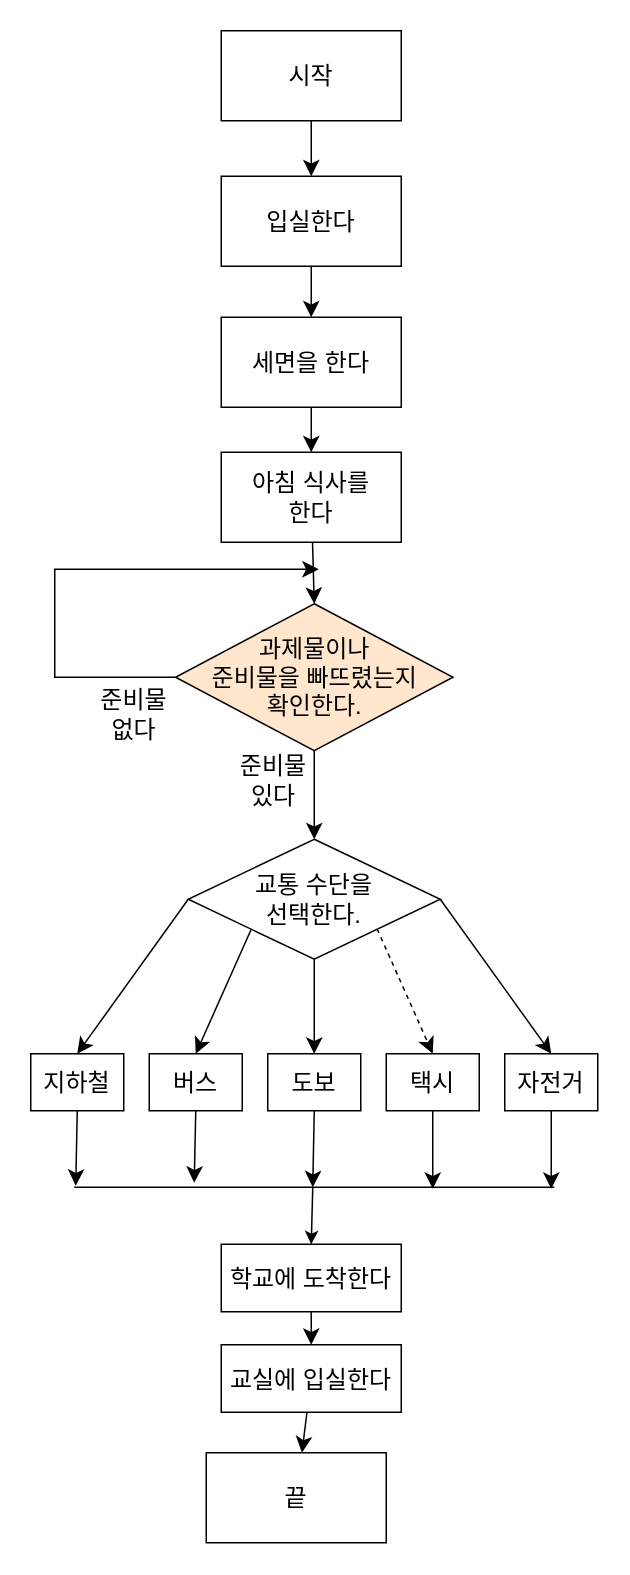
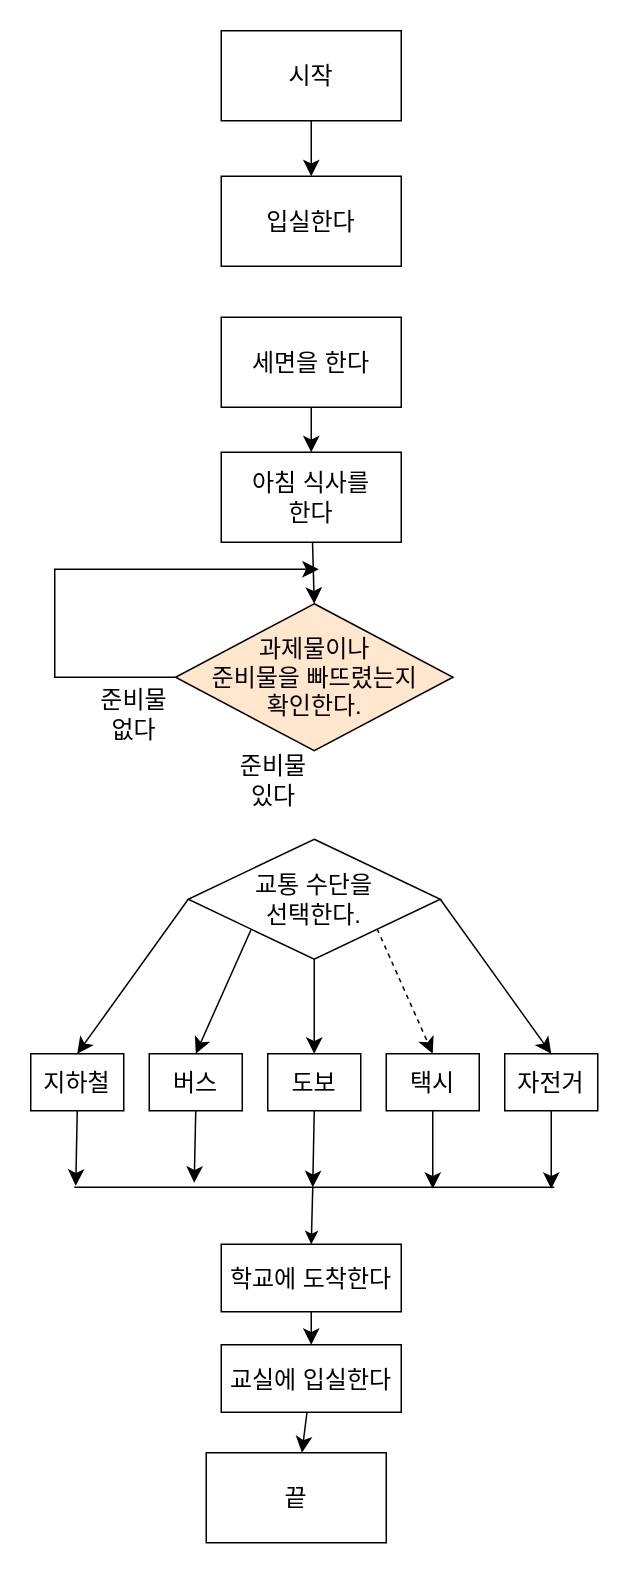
(311, 285) -> none
(314, 790) -> none
